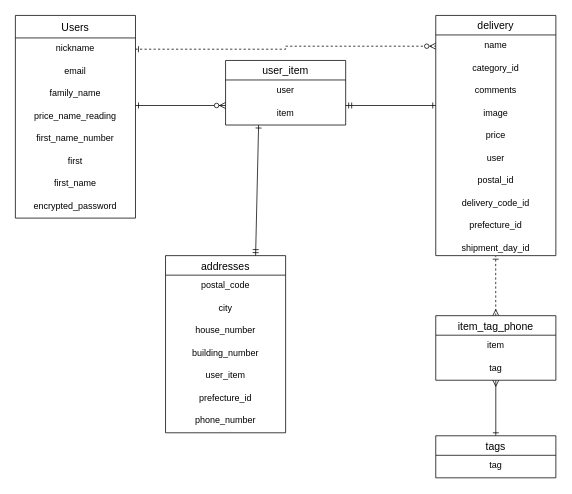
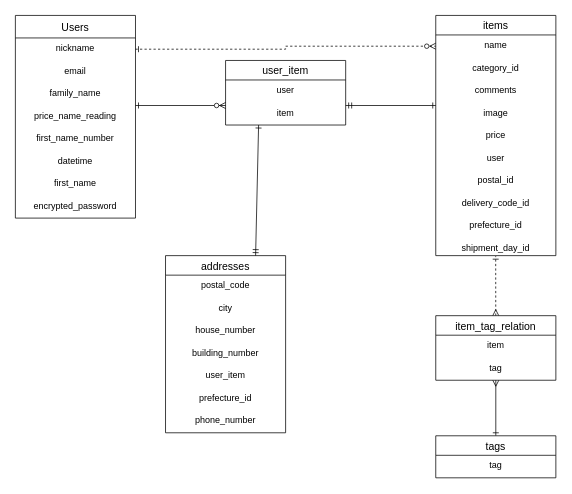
(495, 26) -> (495, 26)
(75, 161) -> (75, 161)
(495, 326) -> (495, 326)
